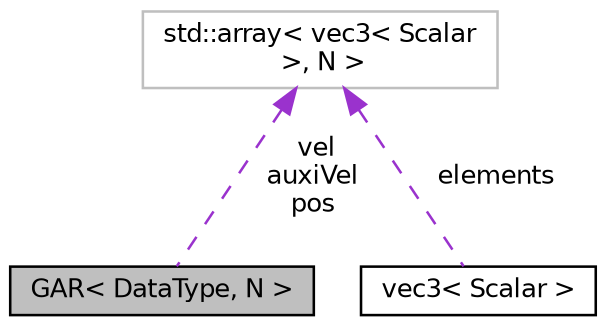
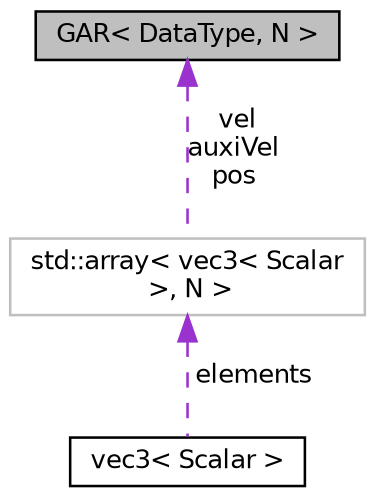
(229, 188) -> (188, 162)
